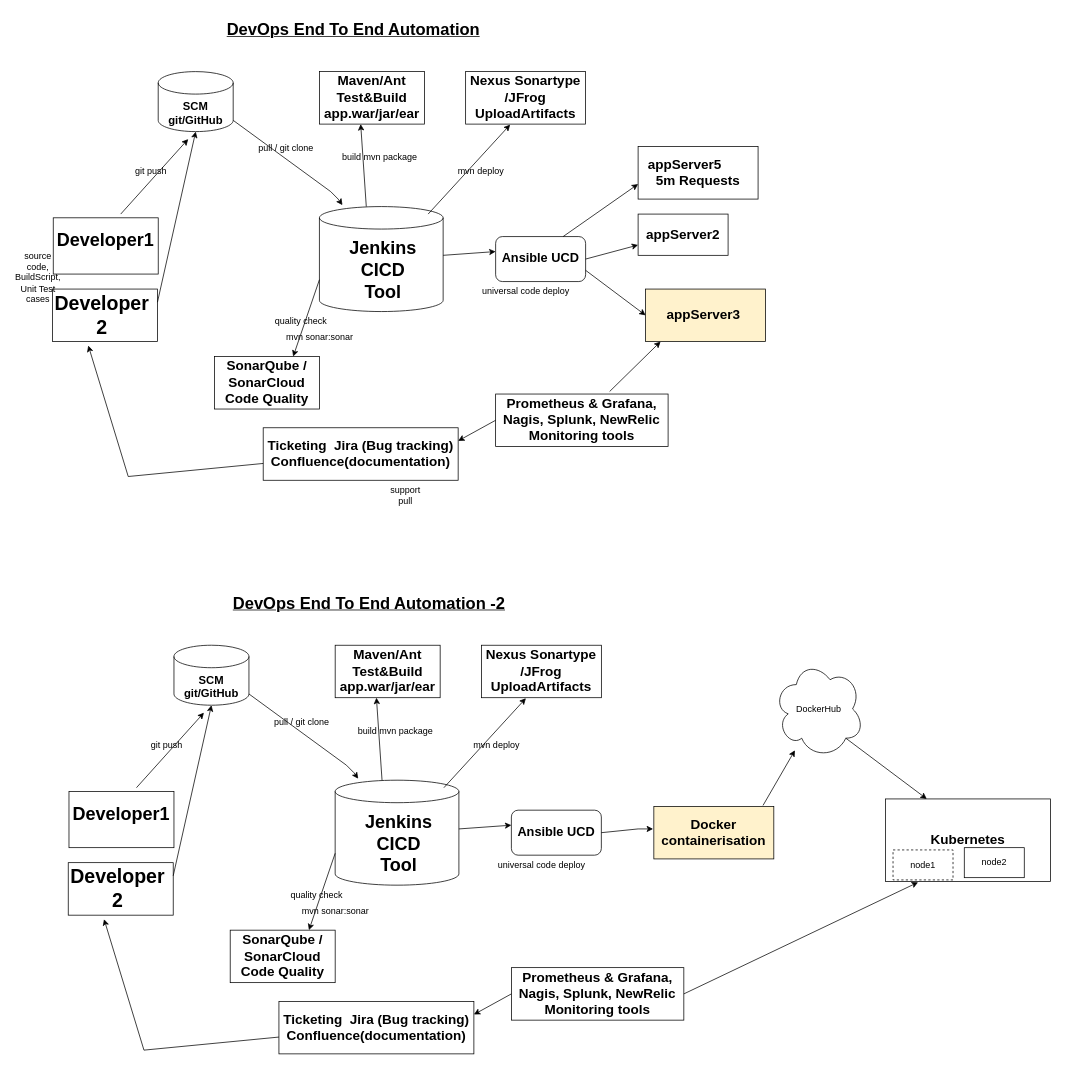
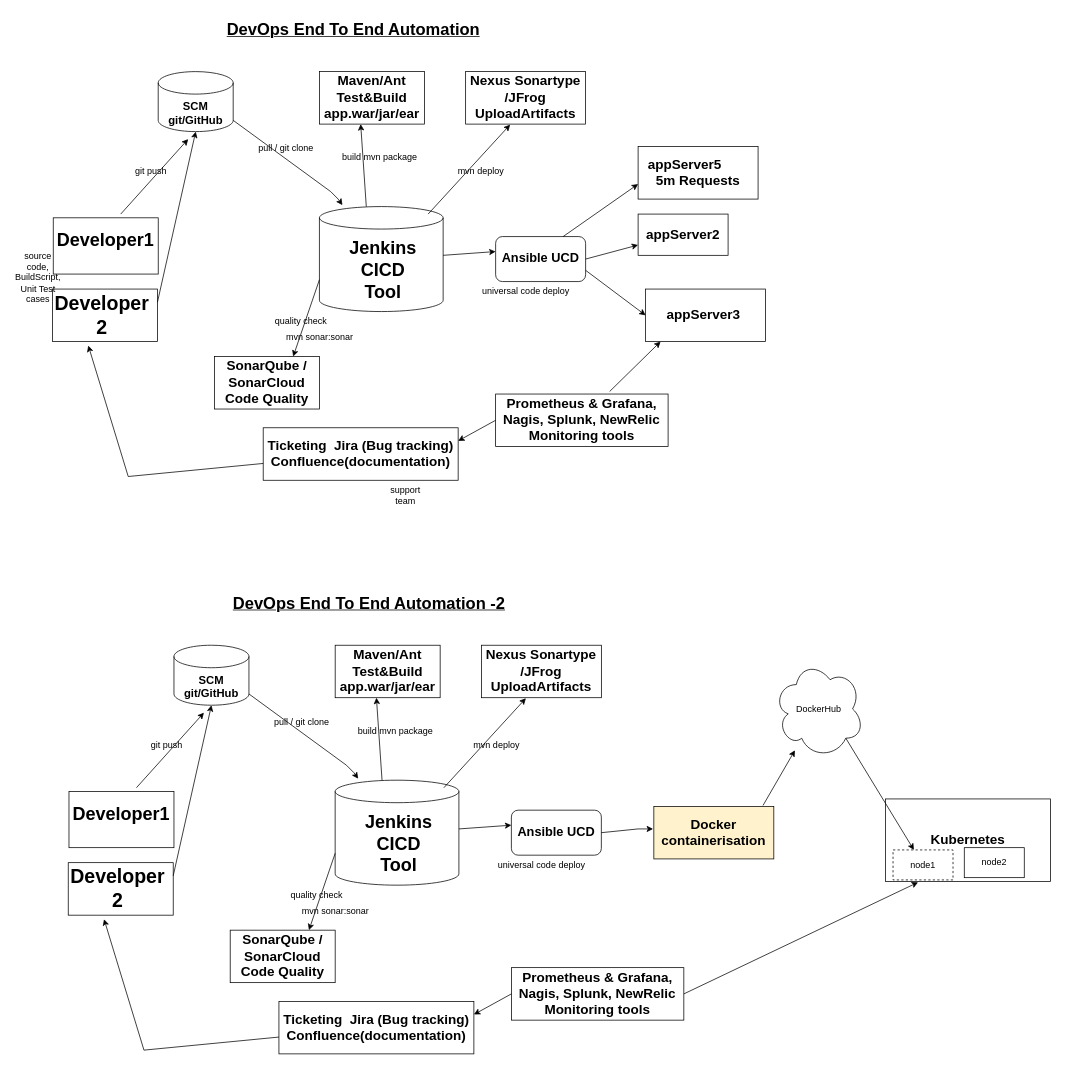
(705, 315) -> (705, 315)
(405, 495) -> (405, 495)
(884, 767) -> (878, 792)
